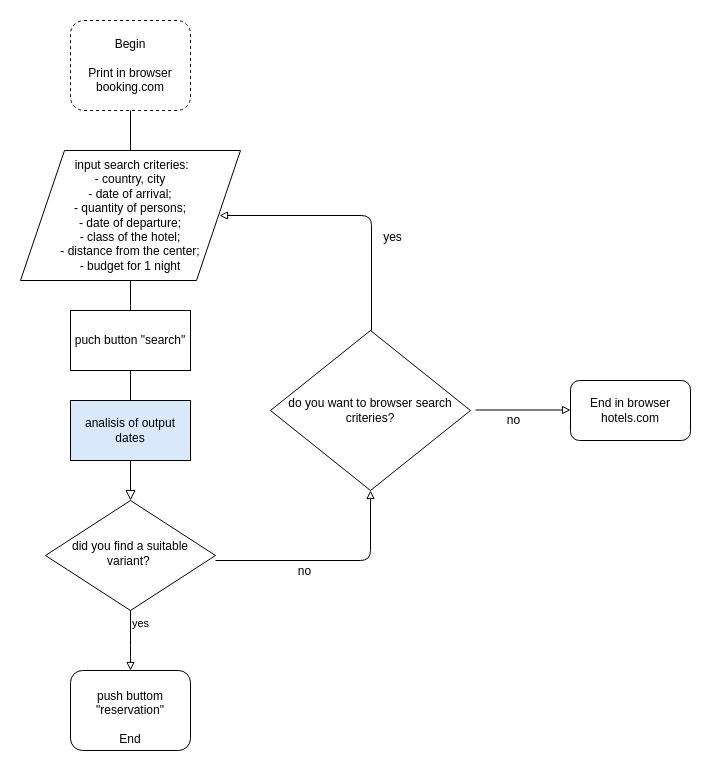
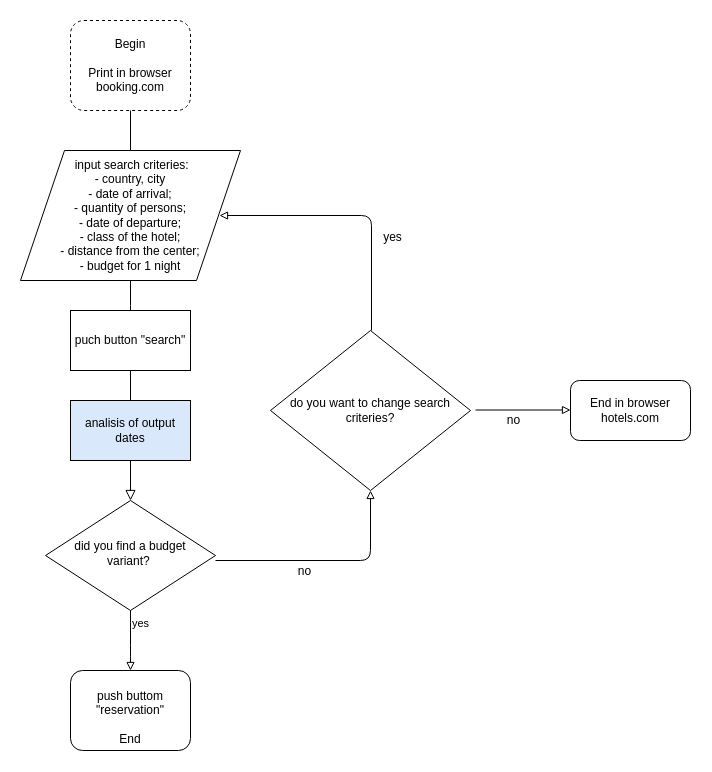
(371, 411) -> (371, 411)
(131, 554) -> (131, 554)
